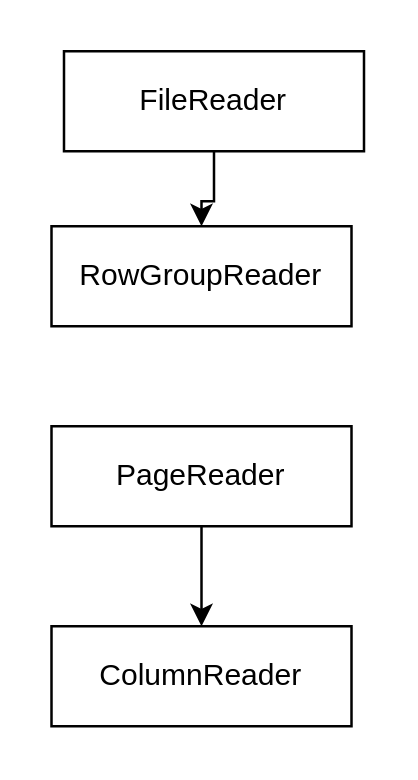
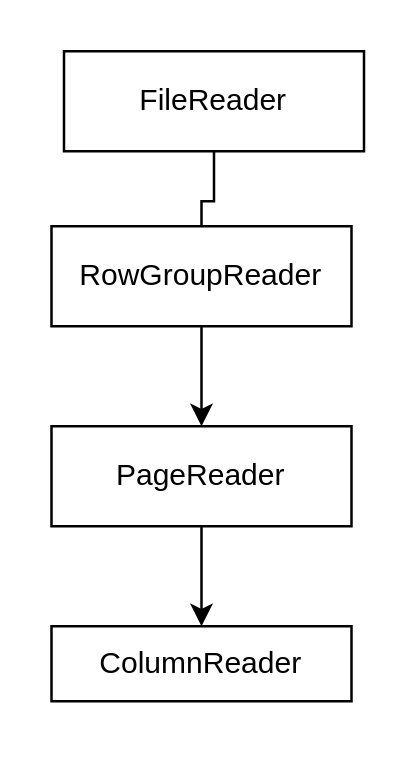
(201, 208) -> (201, 214)
none -> (201, 368)
(201, 676) -> (201, 664)
